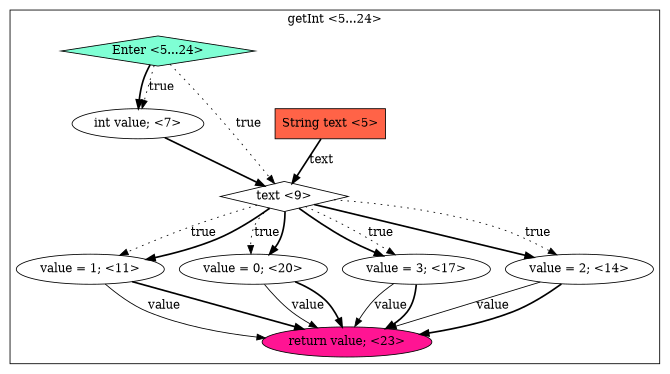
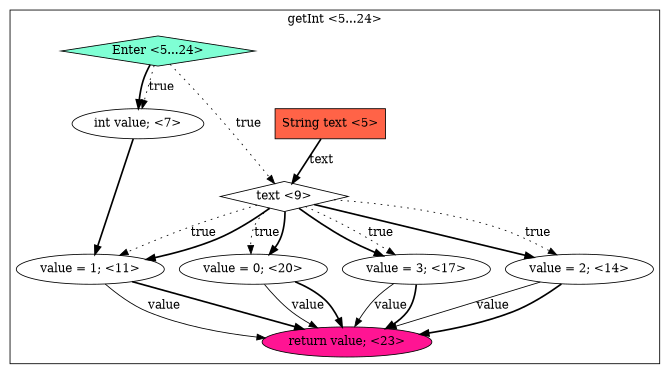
(211, 160) -> (115, 192)
